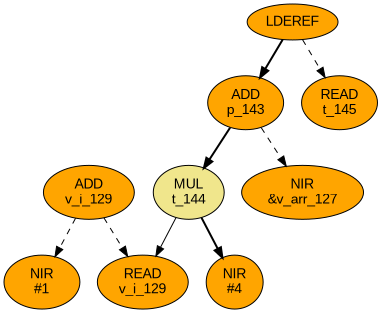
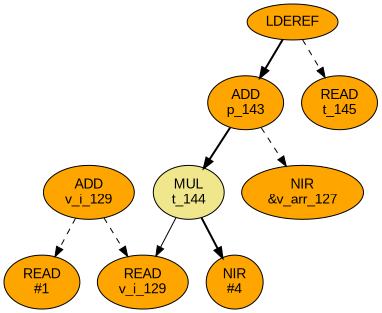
(42, 282) -> (42, 282)
